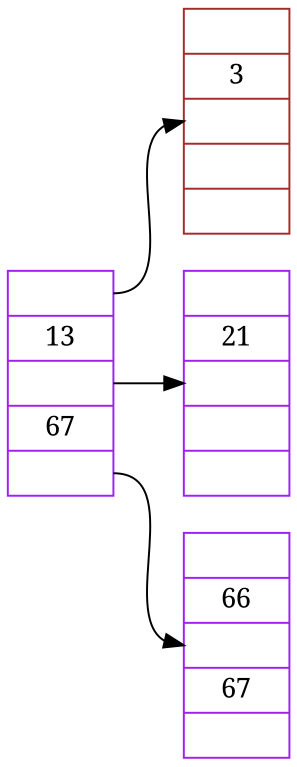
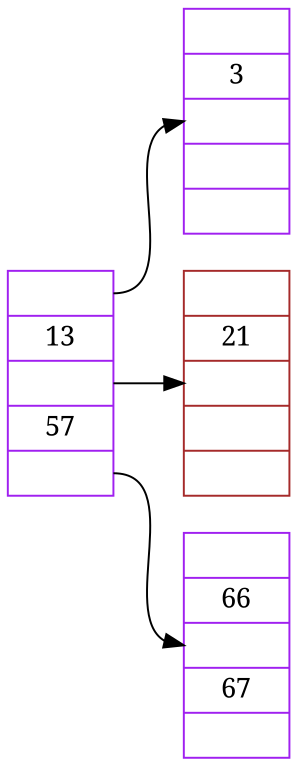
(237, 121) -> (237, 121)
(237, 383) -> (237, 383)
(61, 427) -> (61, 427)
